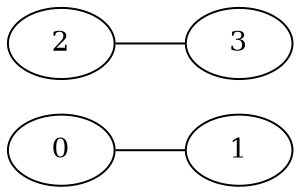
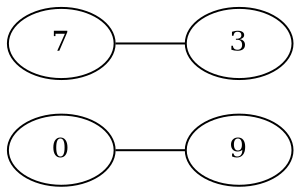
(61, 43) -> (61, 43)
(239, 150) -> (239, 150)
